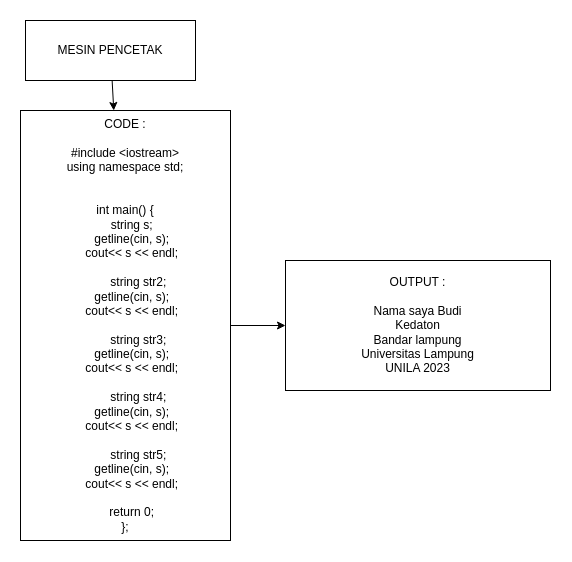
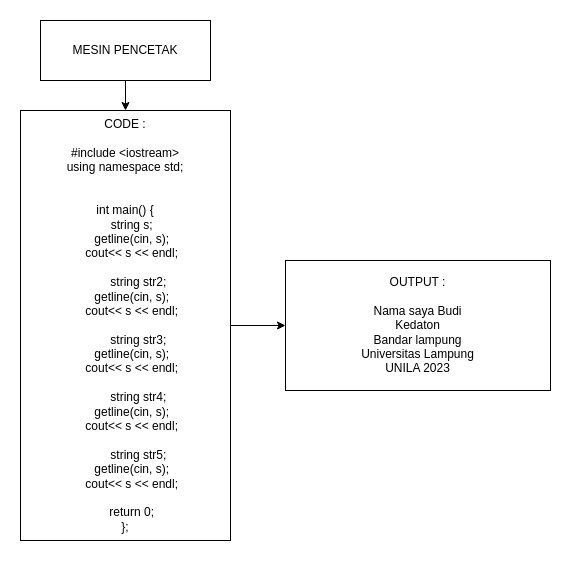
(111, 51) -> (126, 51)
